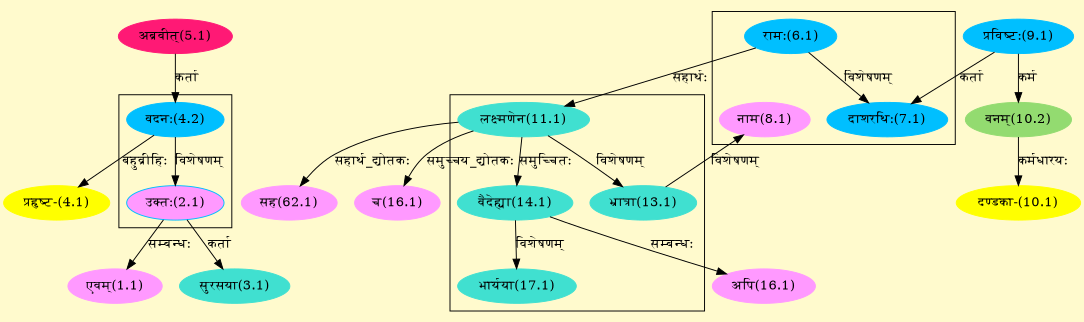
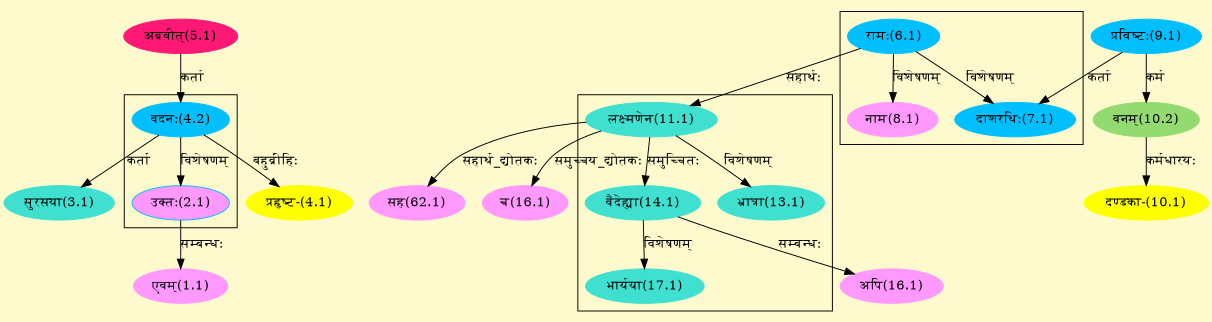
(699, 165) -> (893, 73)
(202, 241) -> (117, 163)
